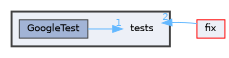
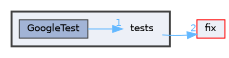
(185, 23) -> (176, 35)
